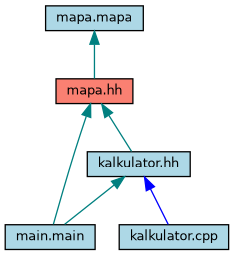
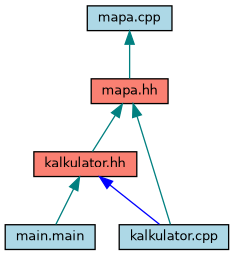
(94, 18) -> (130, 18)
(139, 164) -> (85, 164)
(69, 170) -> (154, 170)
